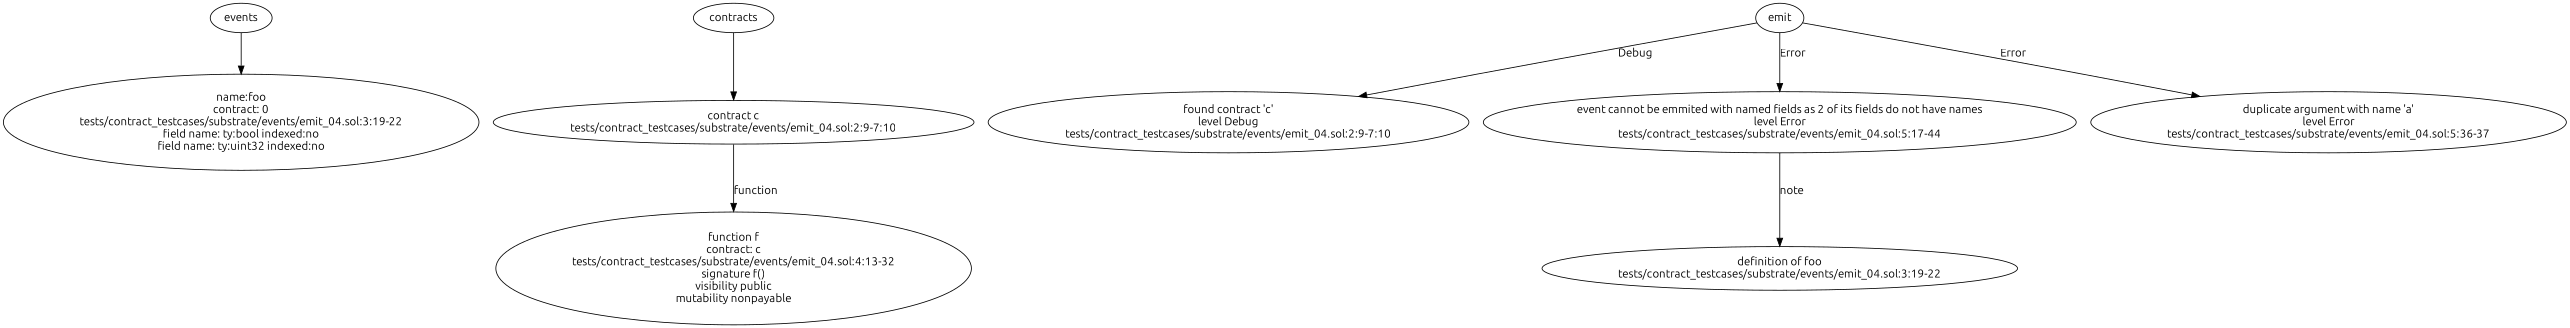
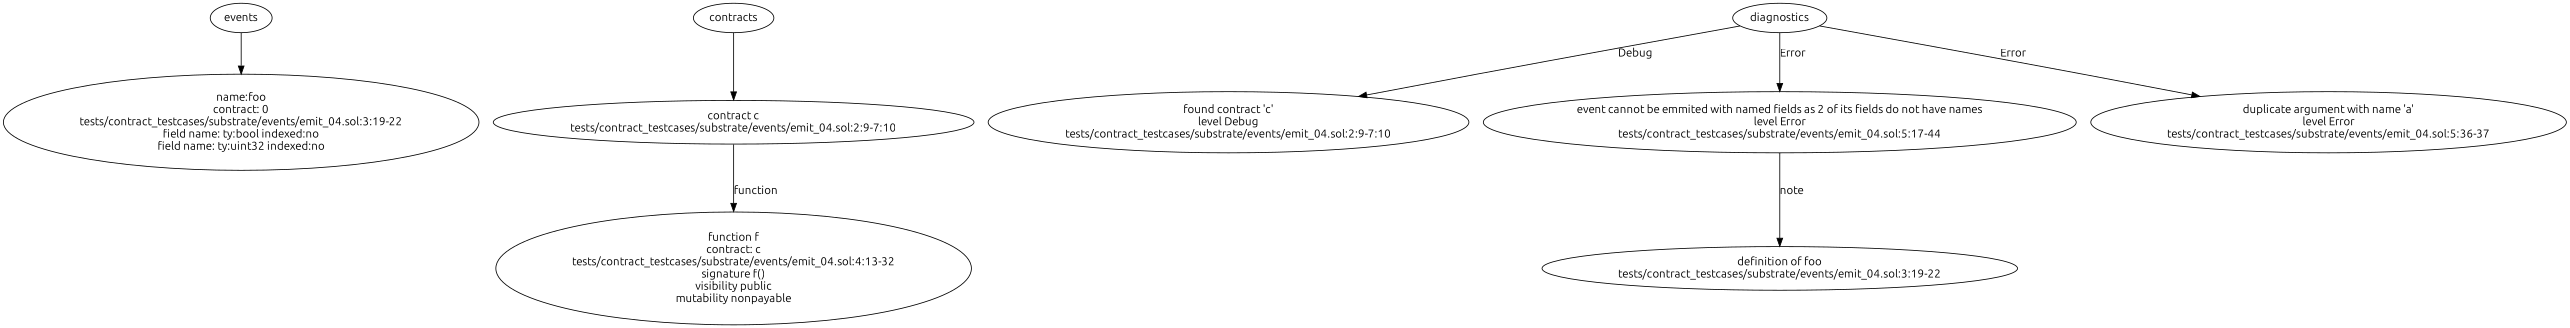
(1780, 18) -> (1780, 18)
